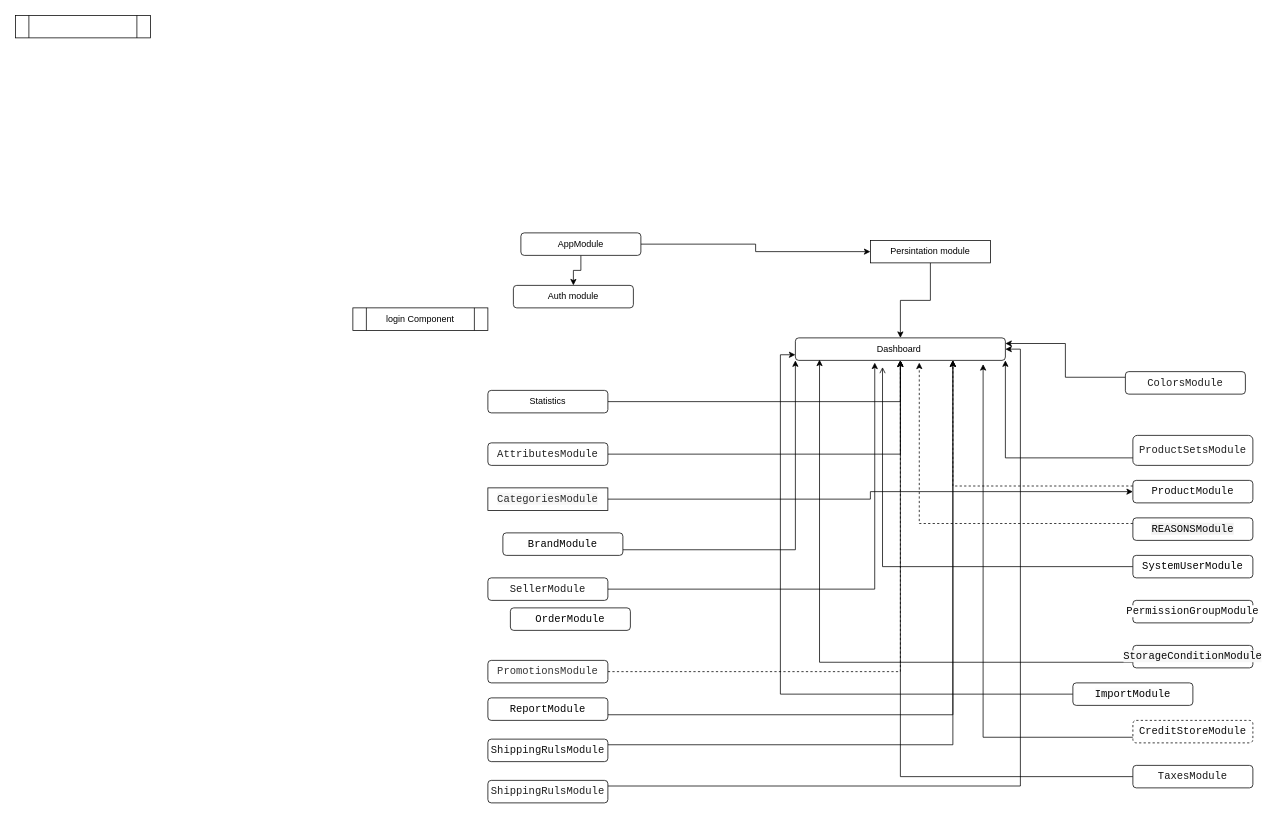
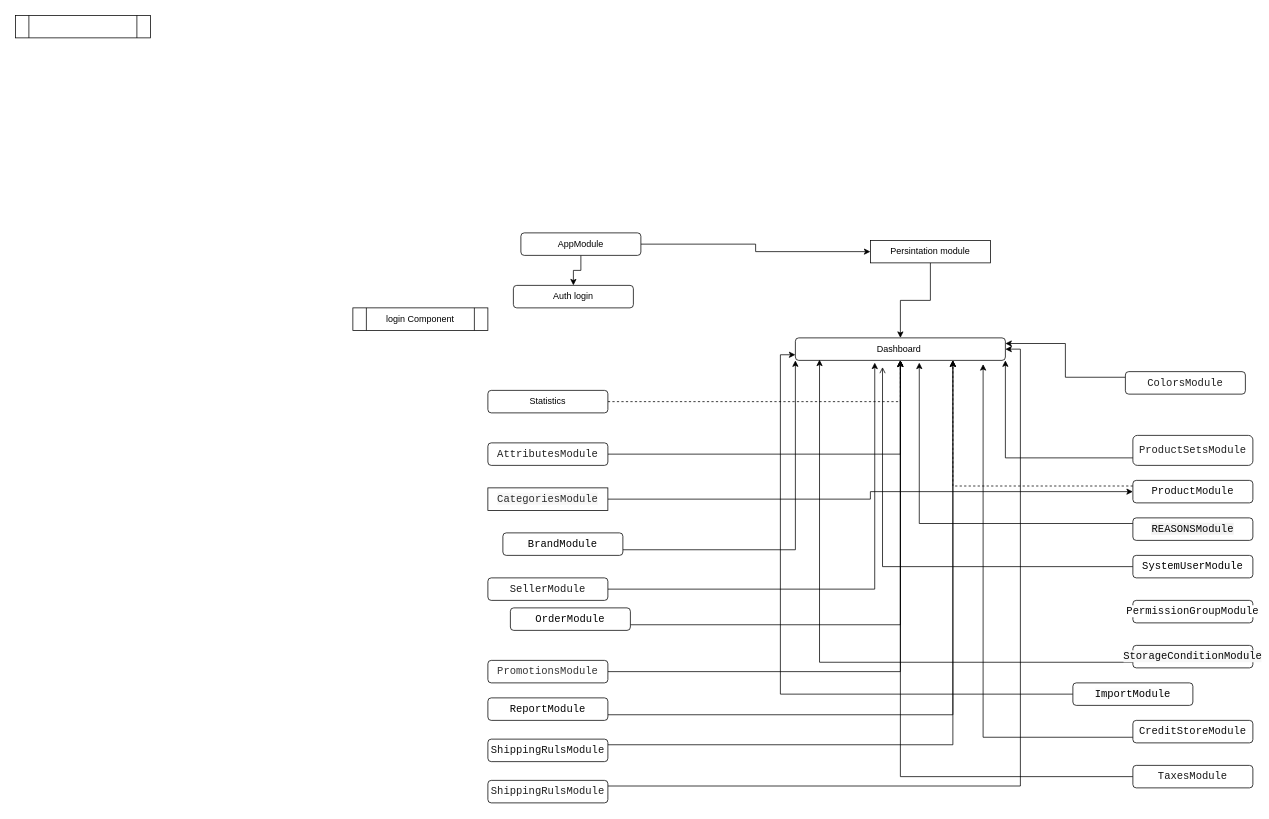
(573, 297) -> (573, 297)
(753, 402) -> (753, 402)
(947, 524) -> (947, 524)
none -> (764, 625)
(753, 672) -> (753, 672)
(1193, 732) -> (1193, 732)
